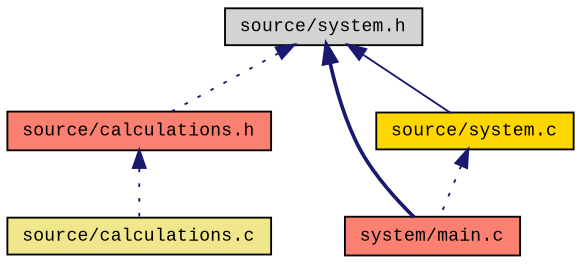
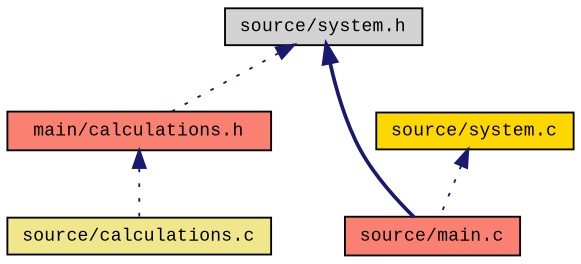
(407, 84) -> none
(139, 131) -> (139, 131)
(433, 236) -> (433, 236)
